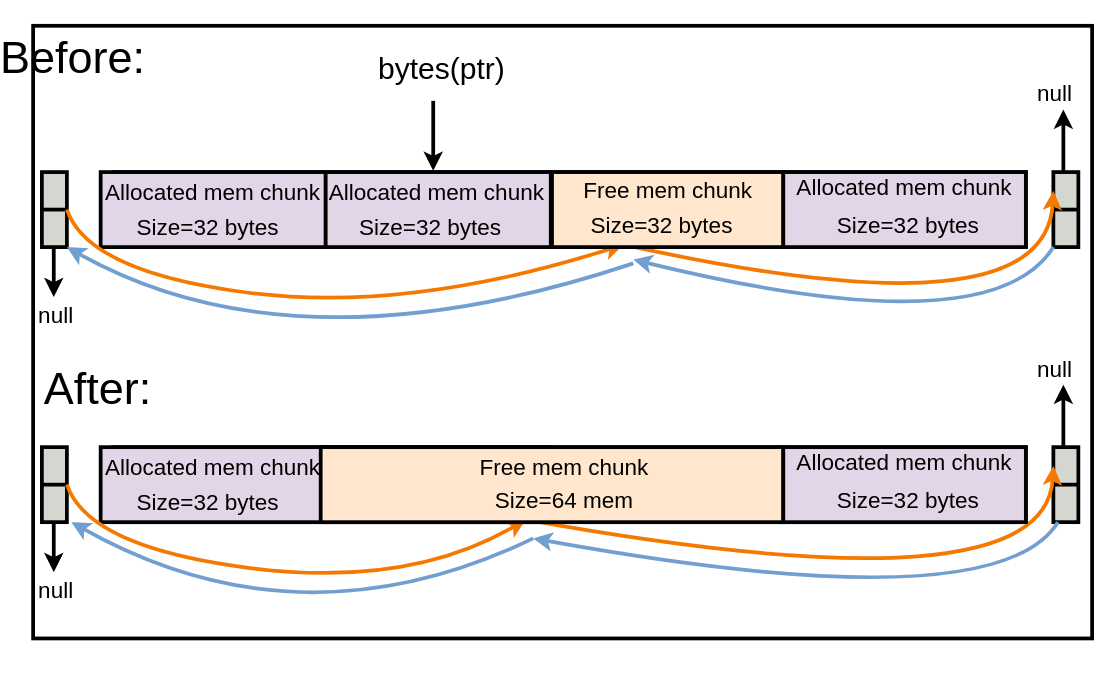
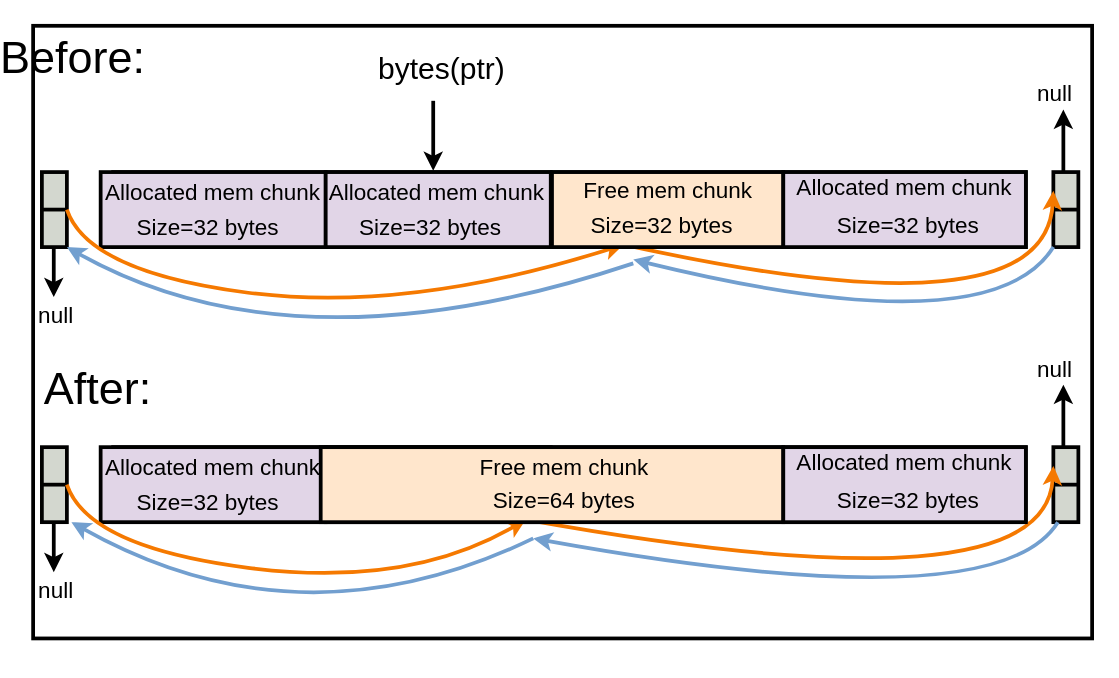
(564, 501) -> (564, 501)
